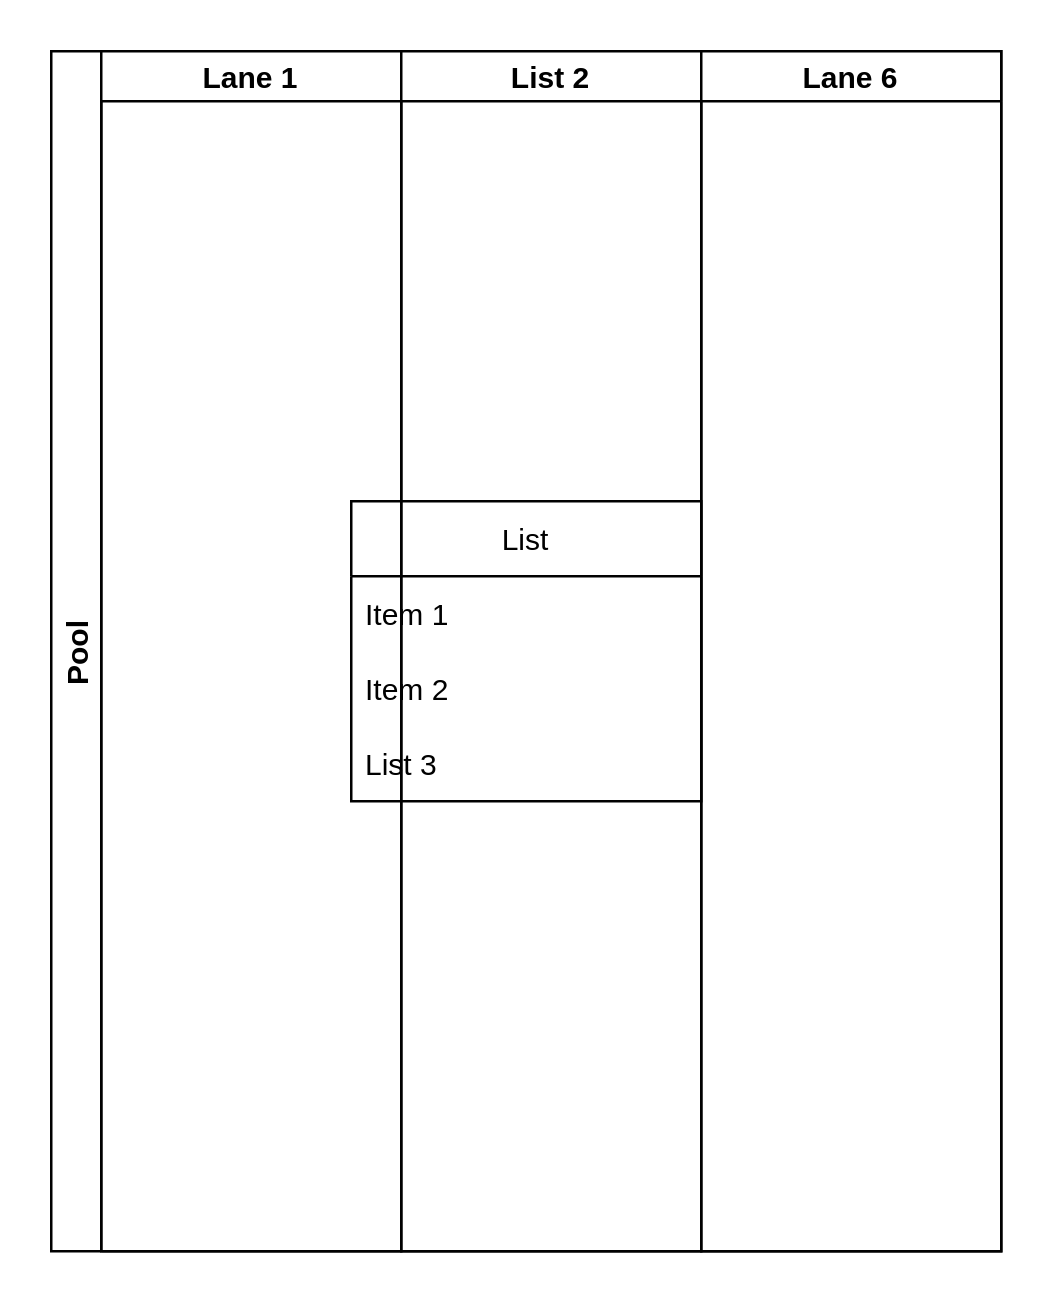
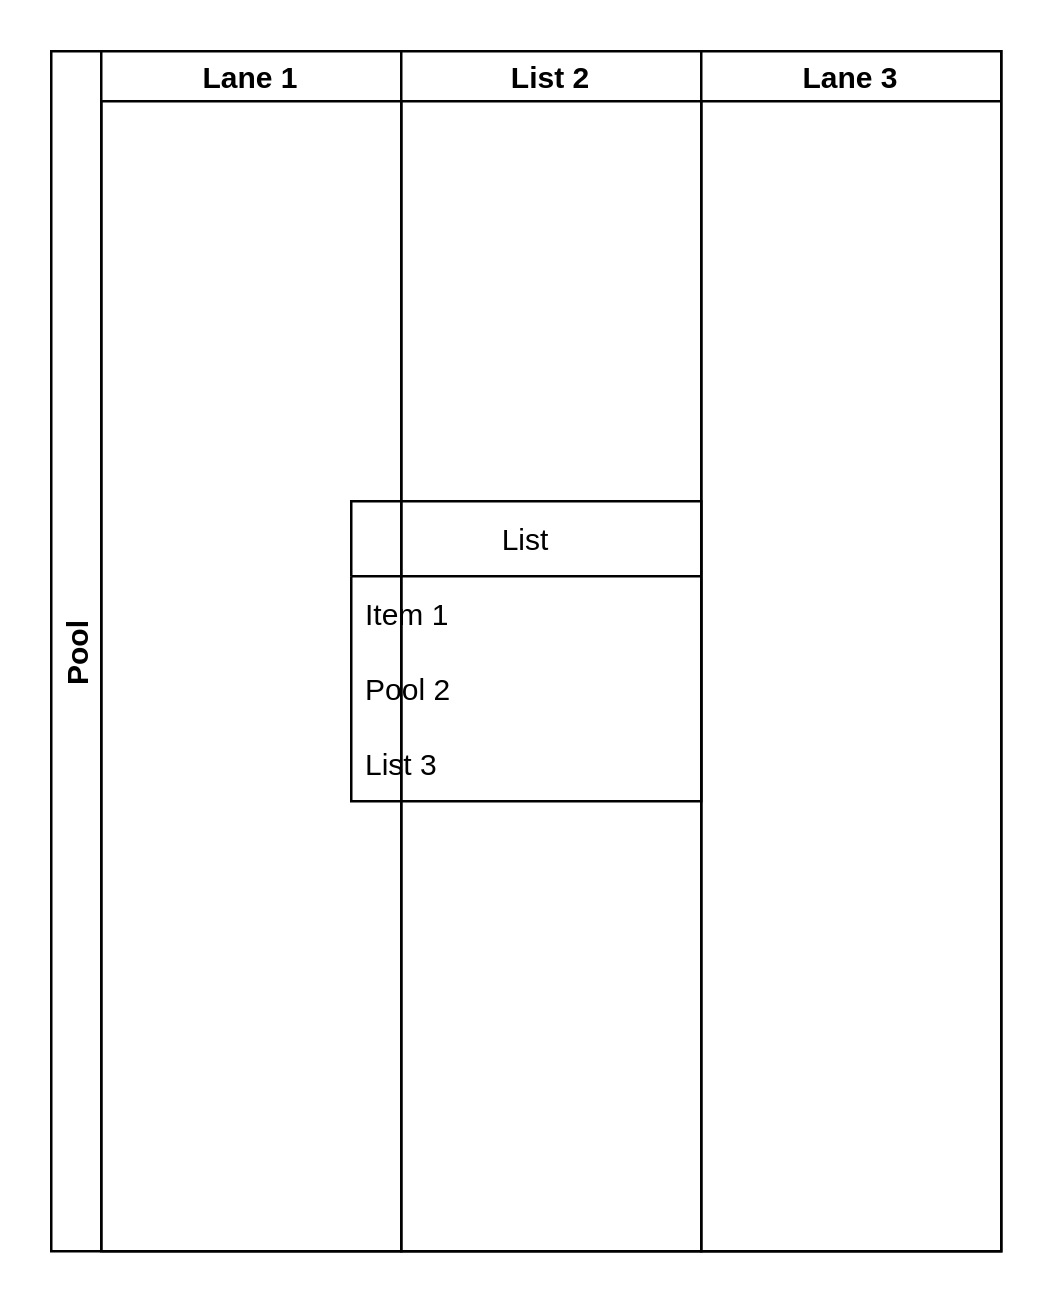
(850, 78) -> (850, 78)
(412, 690) -> (408, 690)
